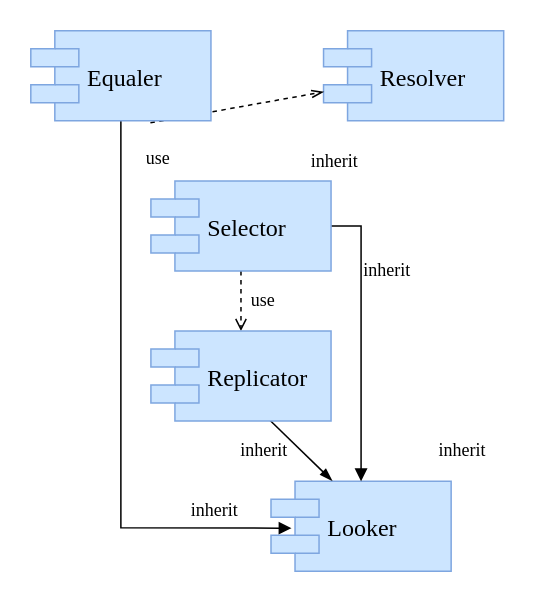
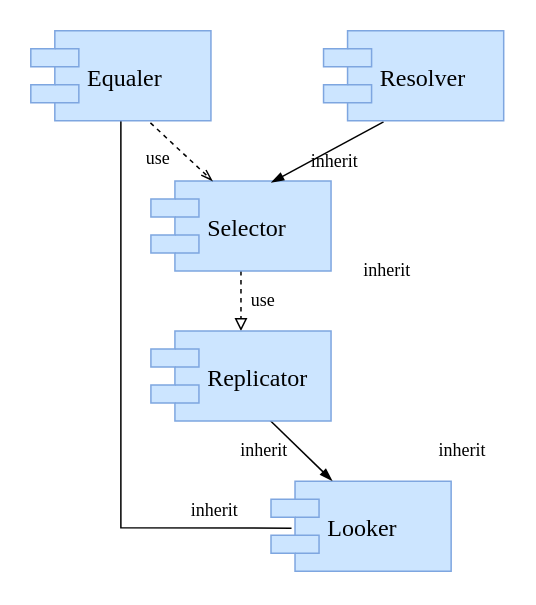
(265, 102) -> (180, 150)
none -> (333, 149)
(241, 321) -> (241, 317)
(361, 332) -> none
(278, 528) -> (283, 528)
